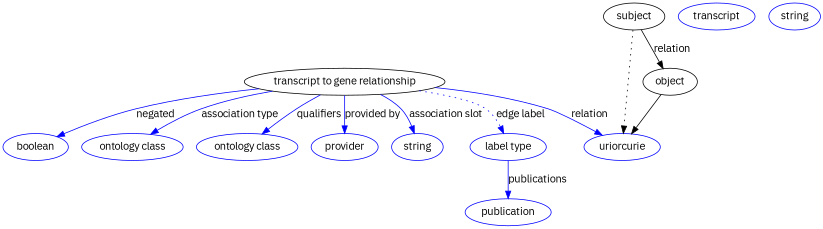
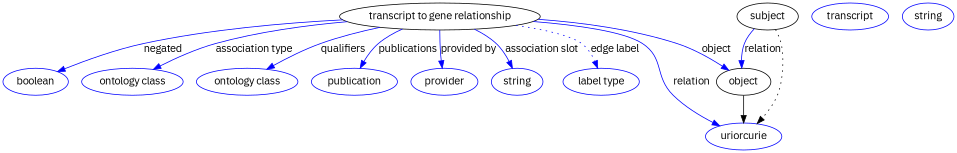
none -> (633, 32)
(650, 46) -> (745, 43)
(508, 176) -> (380, 42)
